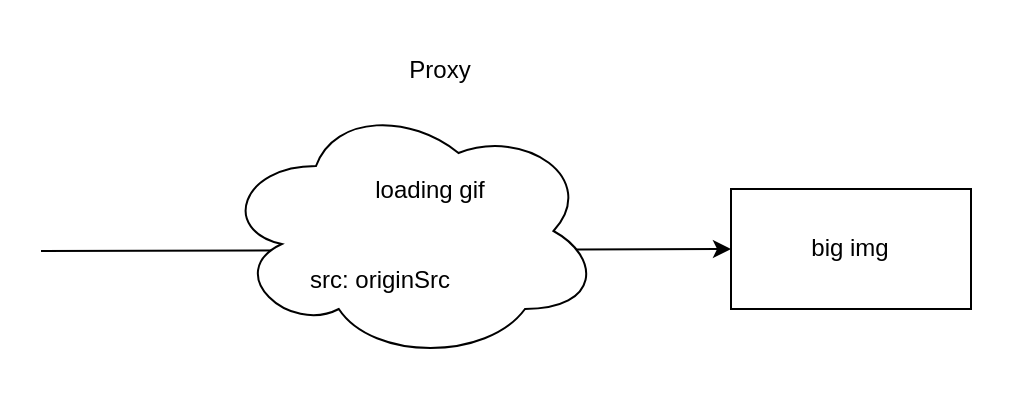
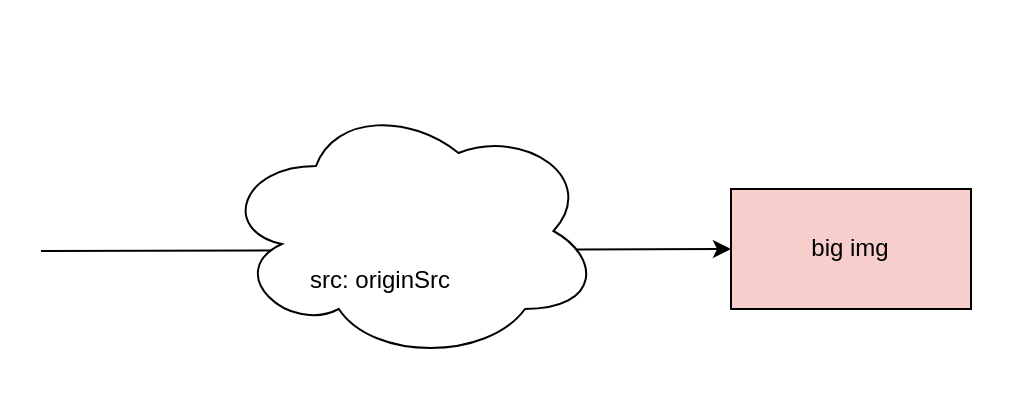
(441, 71) -> none
(431, 191) -> none
(851, 249) -> (851, 249)
